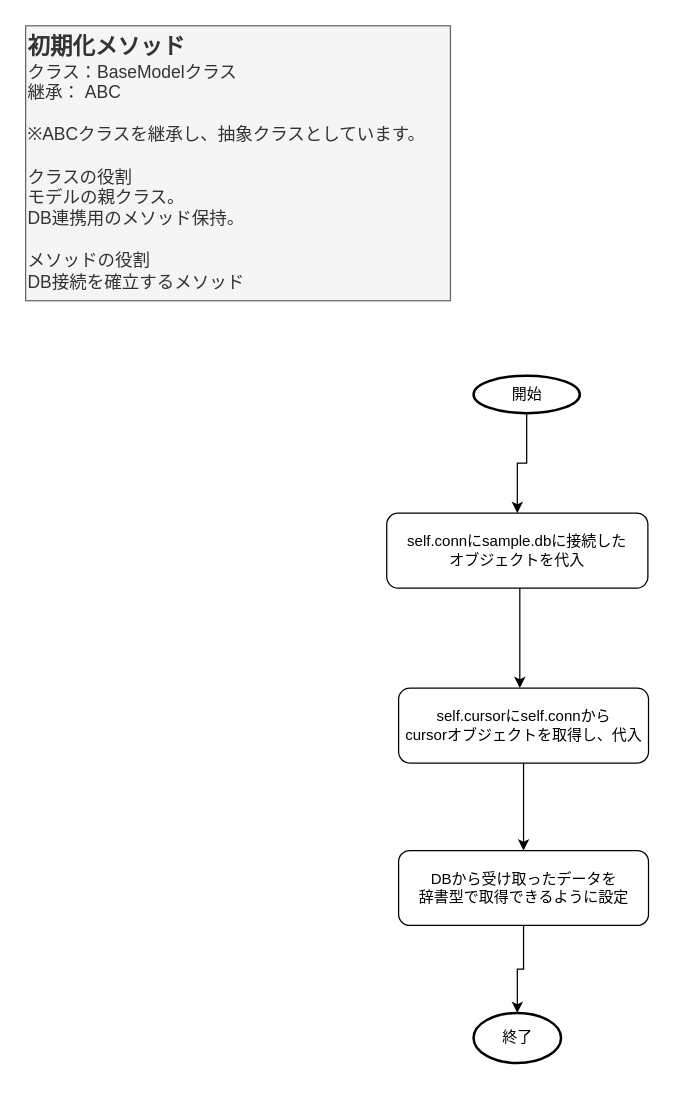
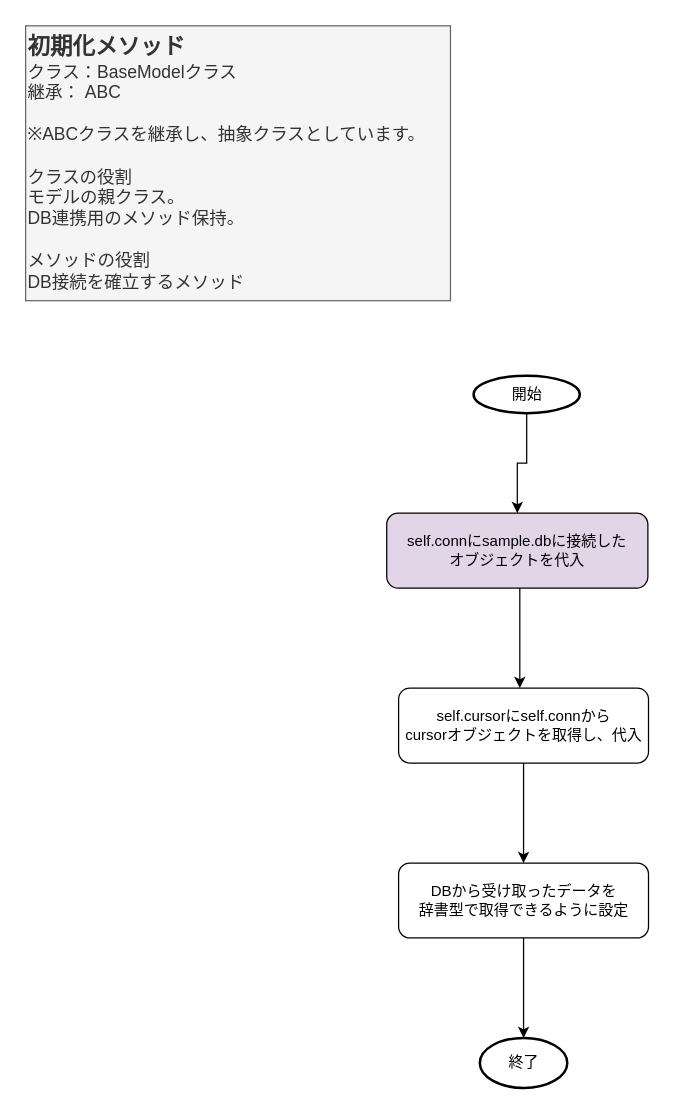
(518, 551) -> (518, 551)
(524, 888) -> (524, 901)
(518, 1038) -> (524, 1063)
